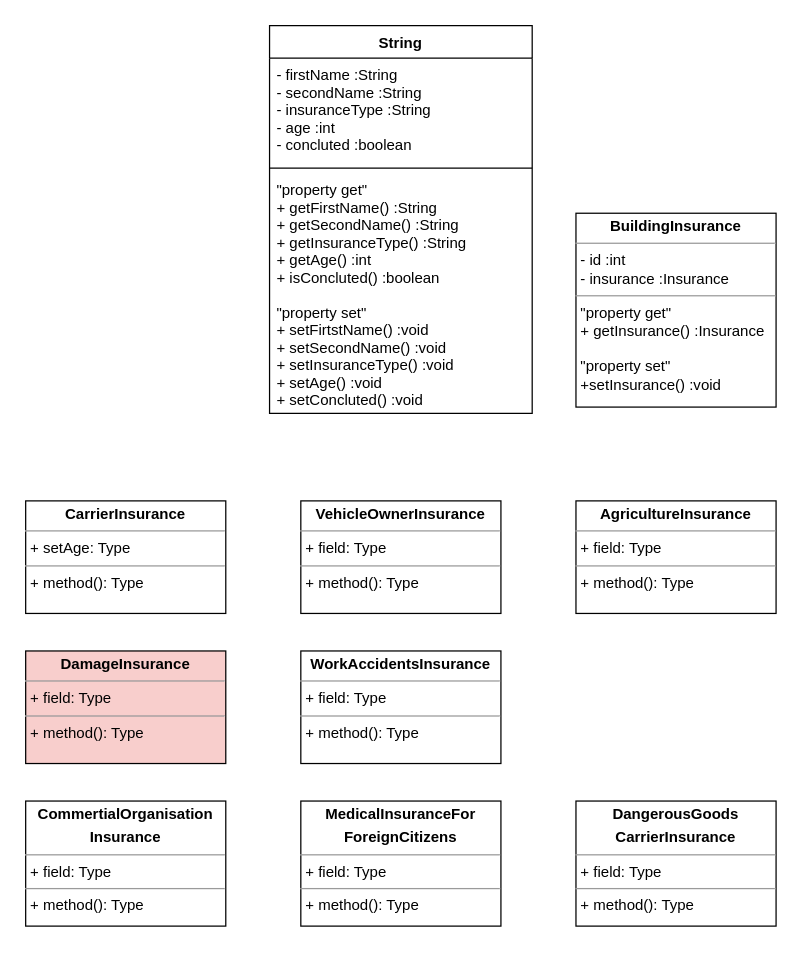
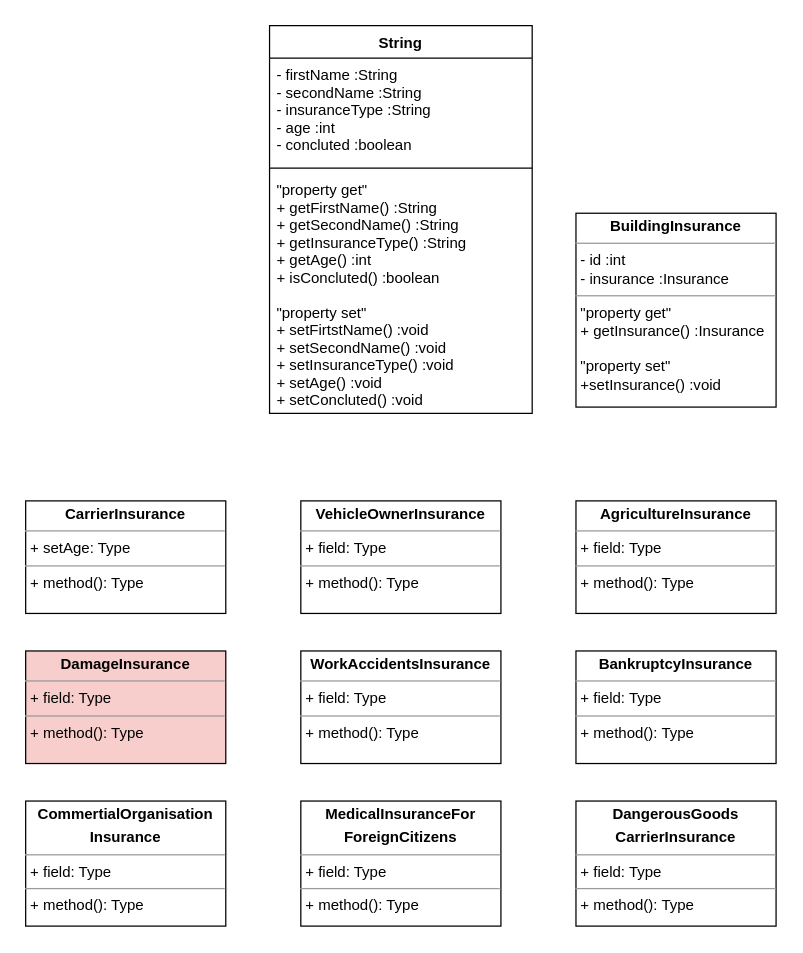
none -> (676, 707)
